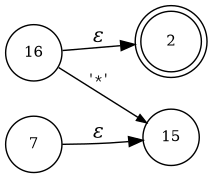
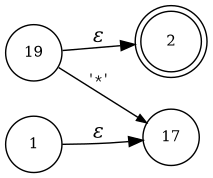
(34, 53) -> (34, 53)
(171, 137) -> (171, 137)
(34, 144) -> (34, 144)
